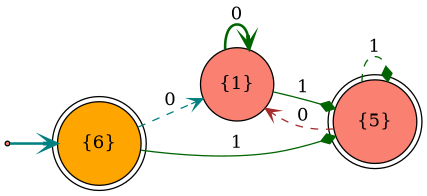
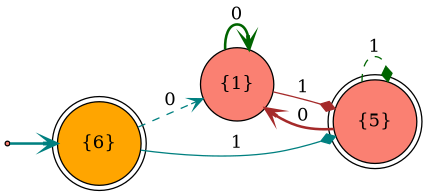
(297, 98) -> (297, 98)
(304, 127) -> (304, 127)
(231, 156) -> (231, 156)
